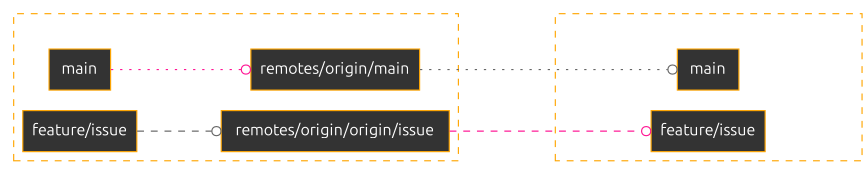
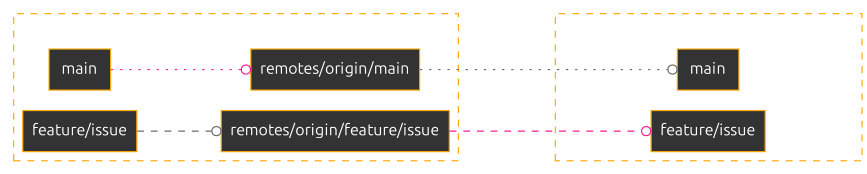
(335, 131) -> (335, 131)
